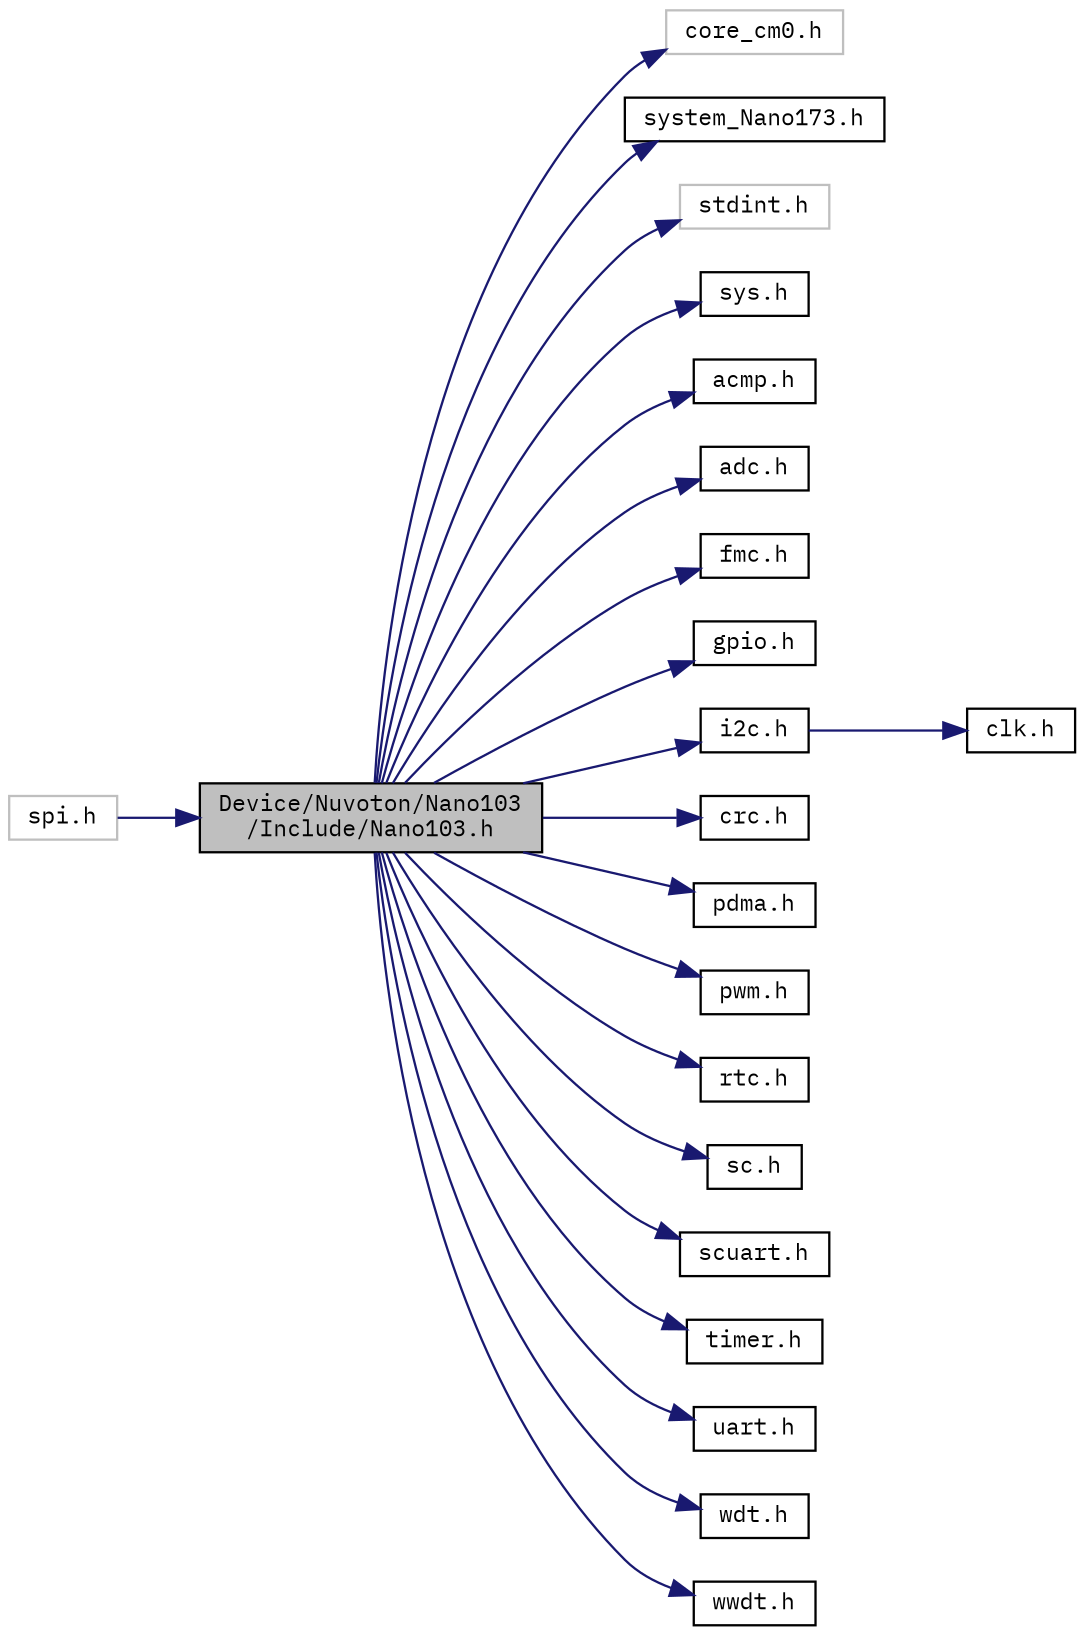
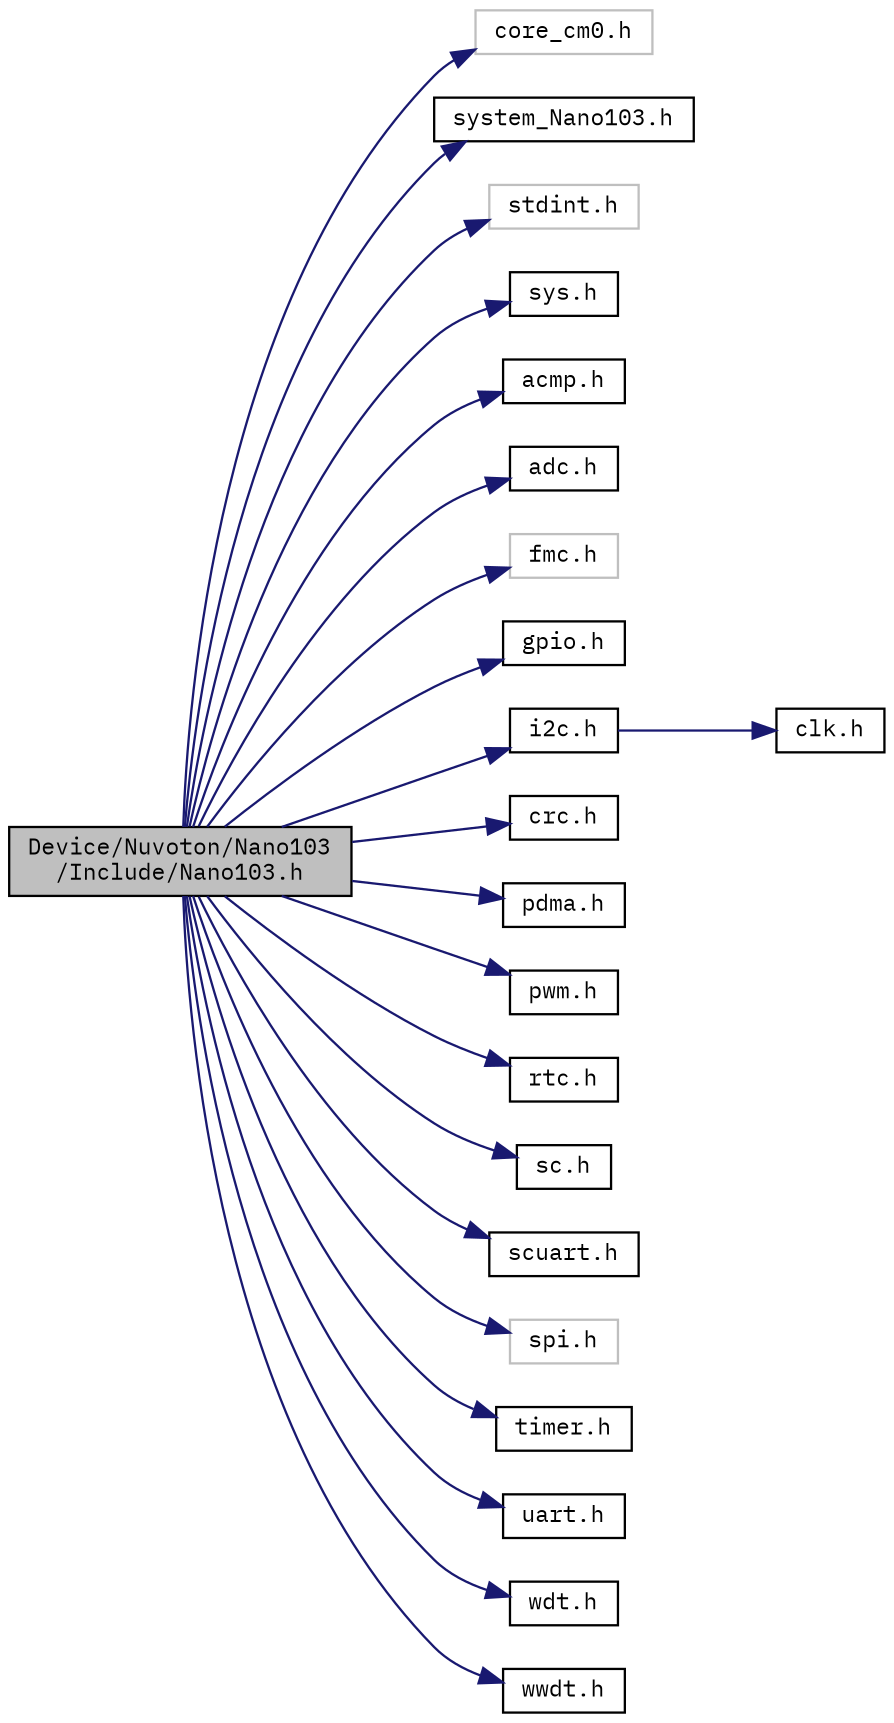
(755, 119) -> (564, 119)
(755, 556) -> (564, 556)
(147, 818) -> (303, 1139)
